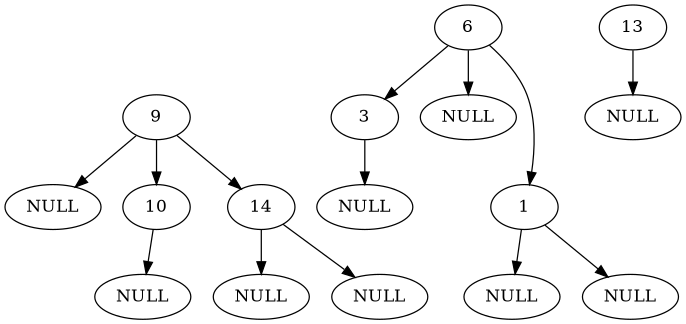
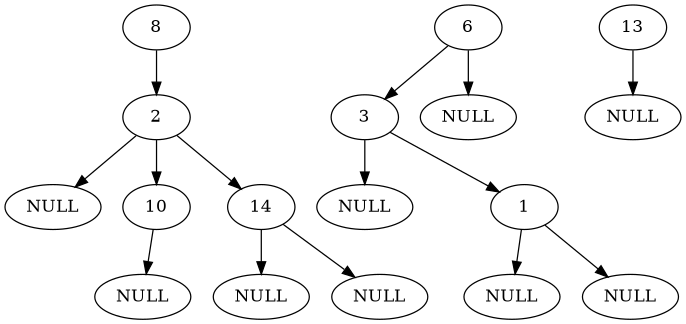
none -> (157, 27)
(529, 102) -> (439, 159)
(157, 117) -> (157, 117)
